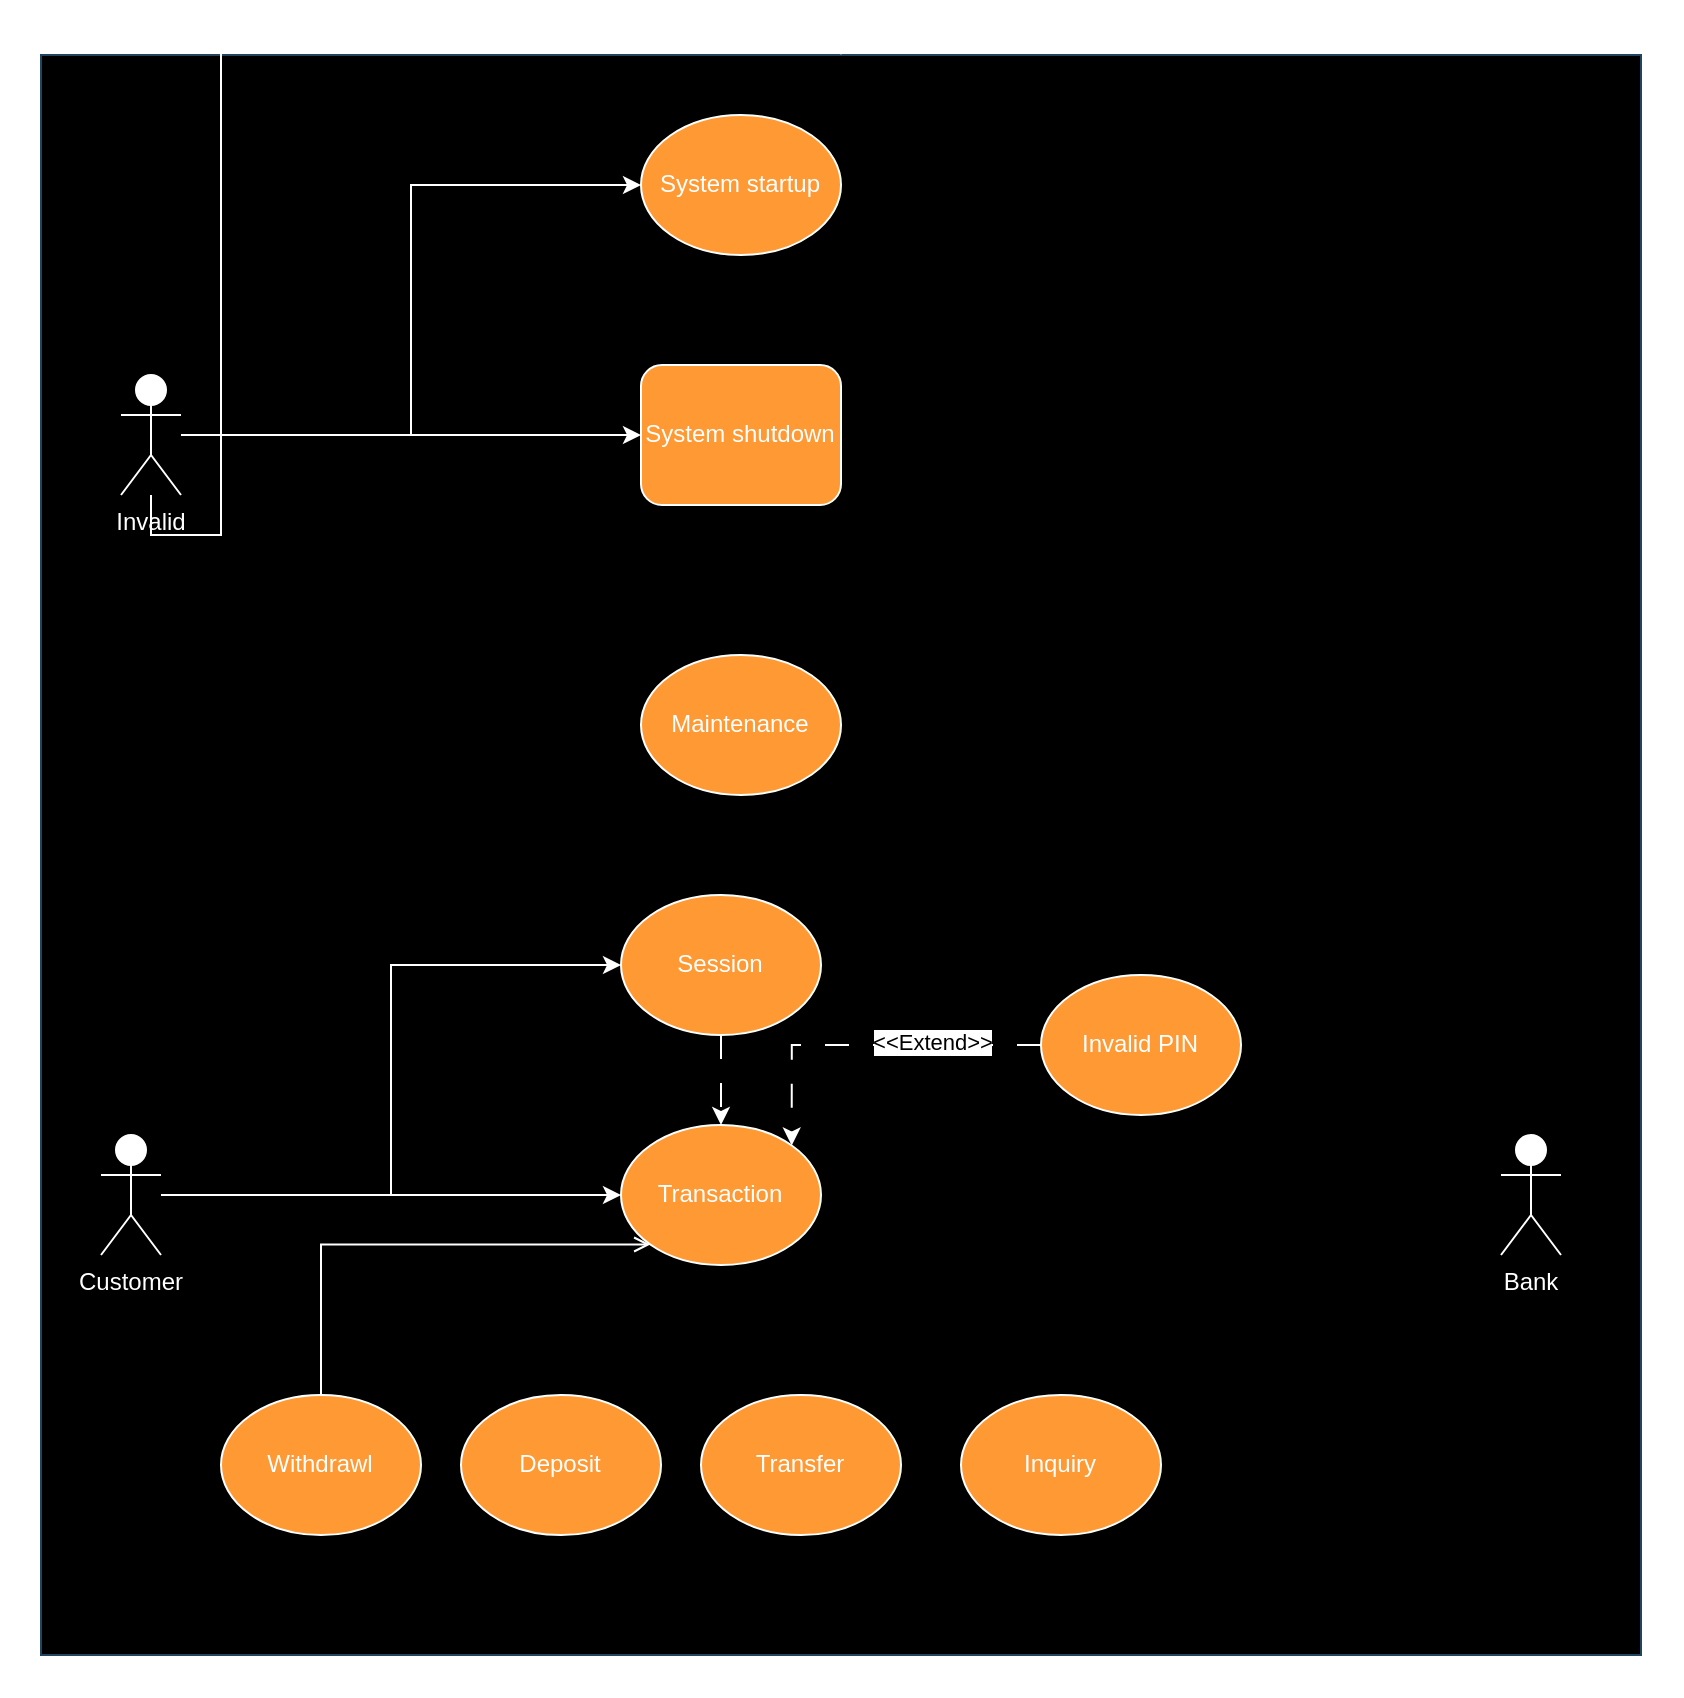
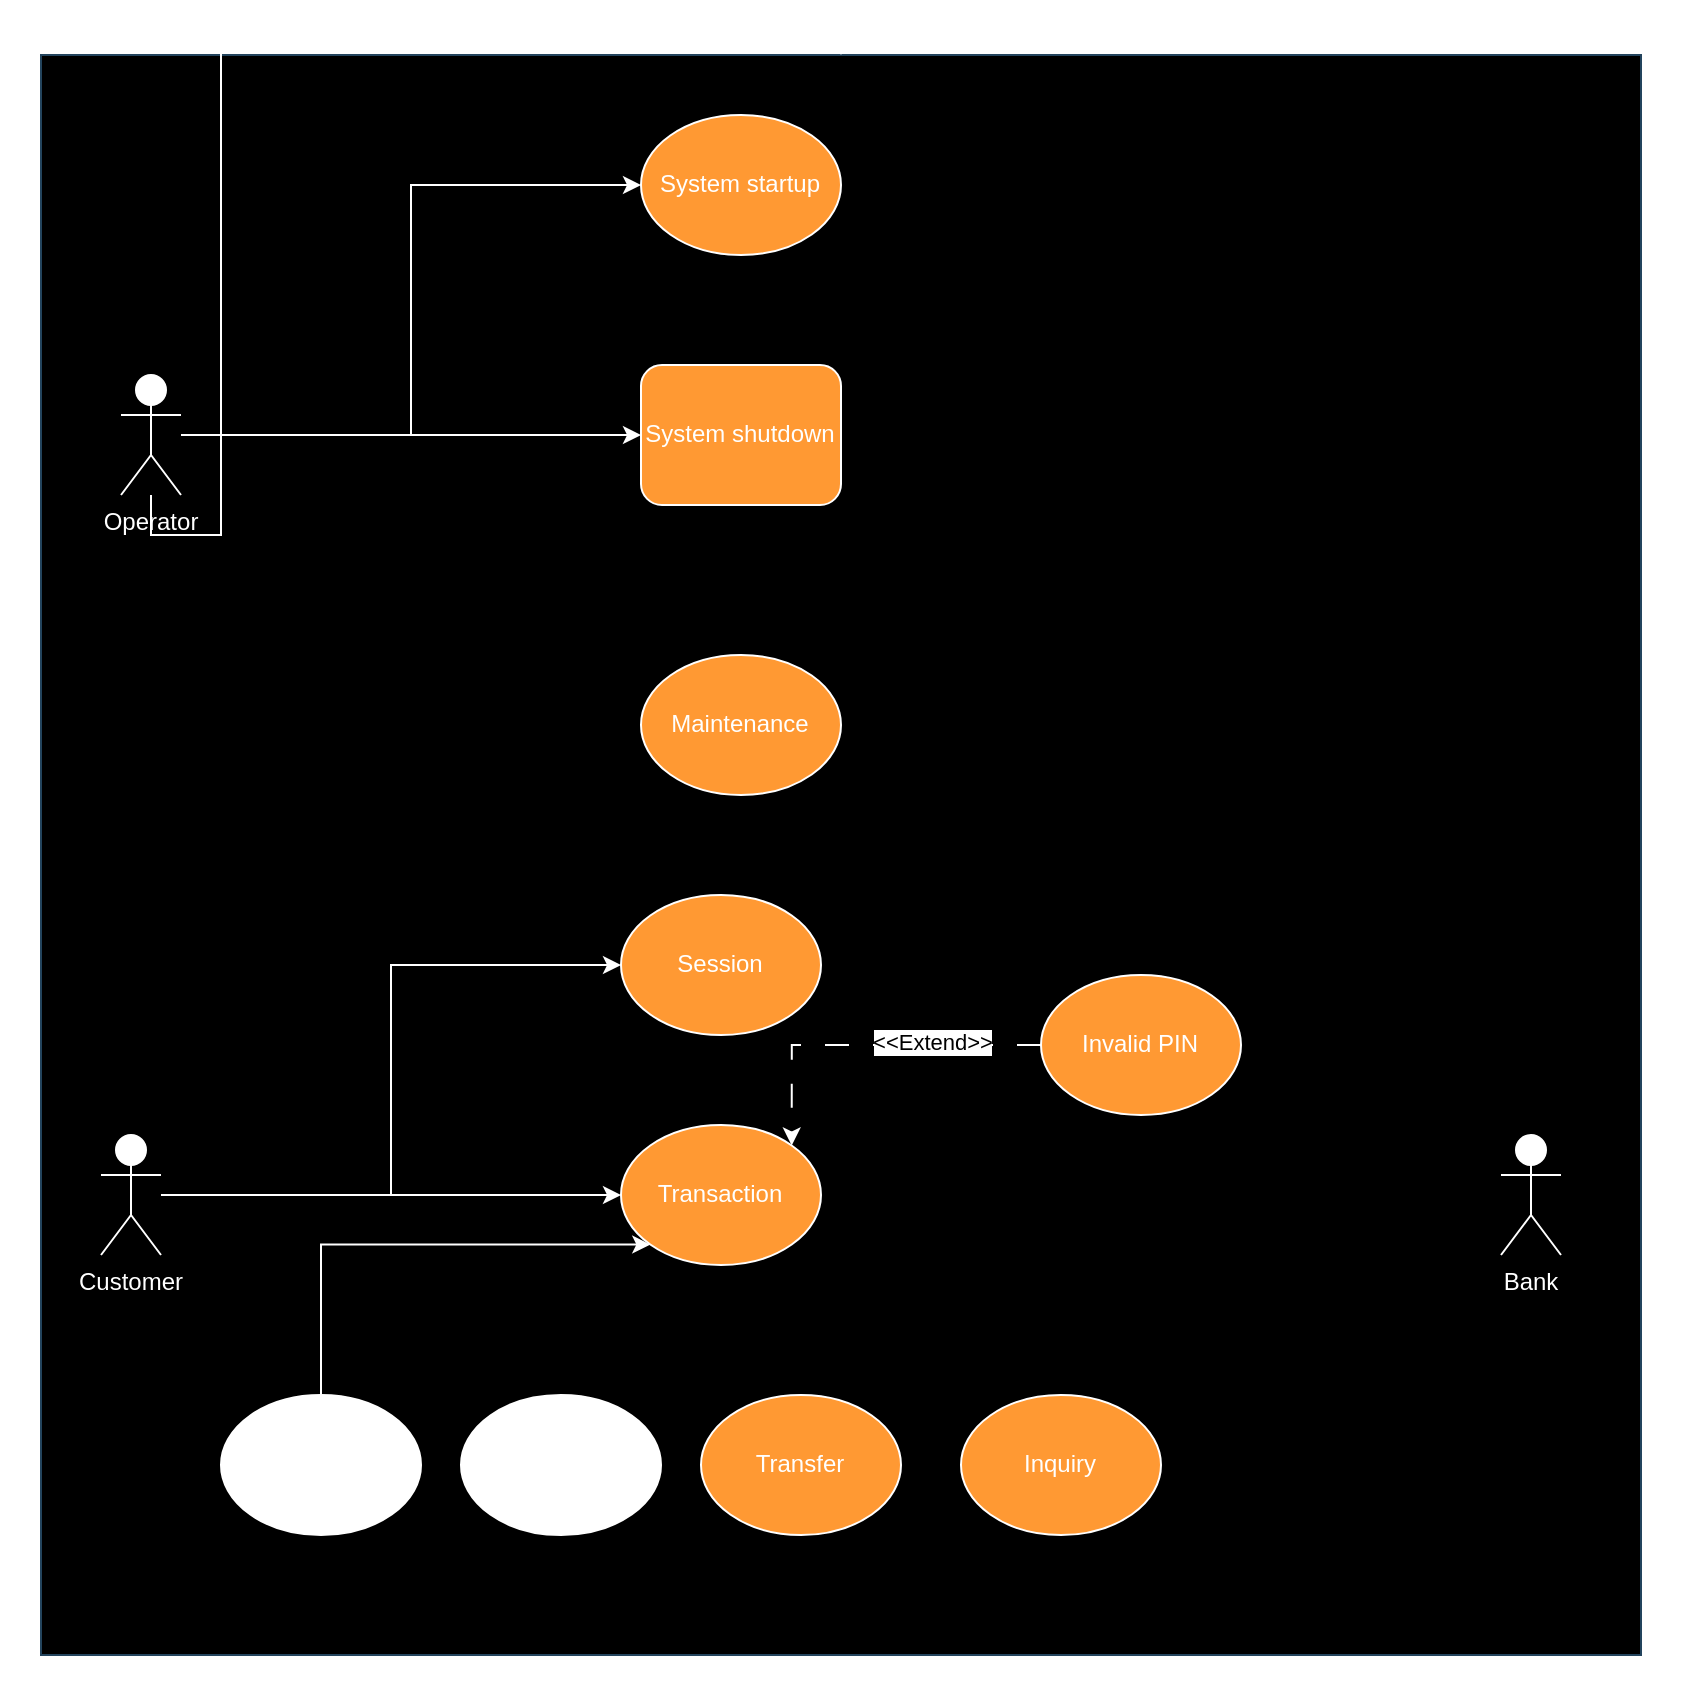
(152, 523) -> (152, 523)
(721, 1096) -> none
(638, 1244) -> (635, 1244)
(321, 1465) -> (321, 1465)
(561, 1465) -> (561, 1465)
